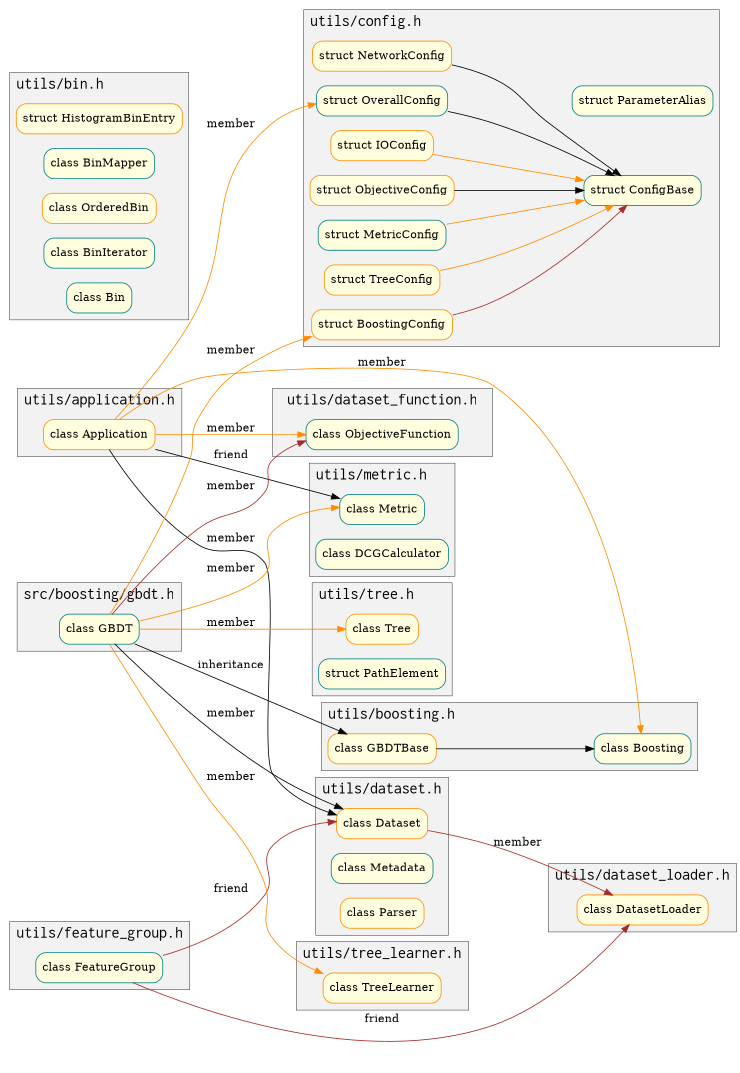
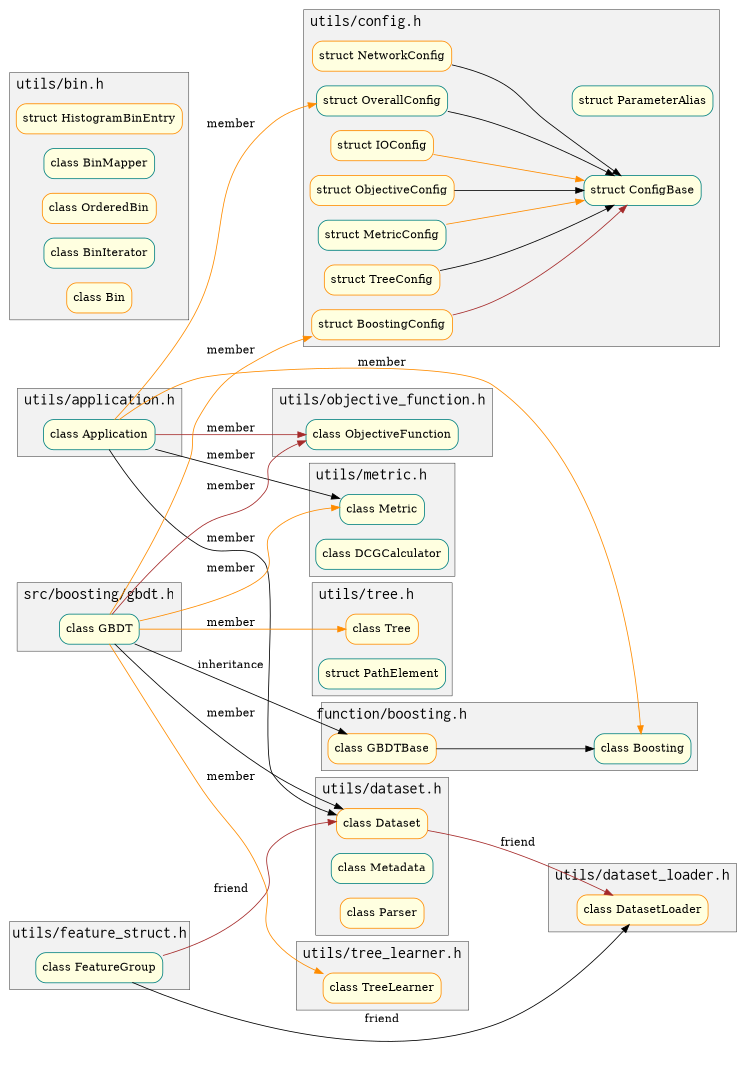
(525, 245) -> (525, 245)
(99, 298) -> (99, 298)
(383, 400) -> (383, 400)
(99, 435) -> (99, 435)
(227, 435) -> (227, 435)
(231, 455) -> (231, 455)
(392, 715) -> (392, 715)
(518, 843) -> (518, 843)
(100, 934) -> (100, 934)
(391, 1041) -> (391, 1041)
